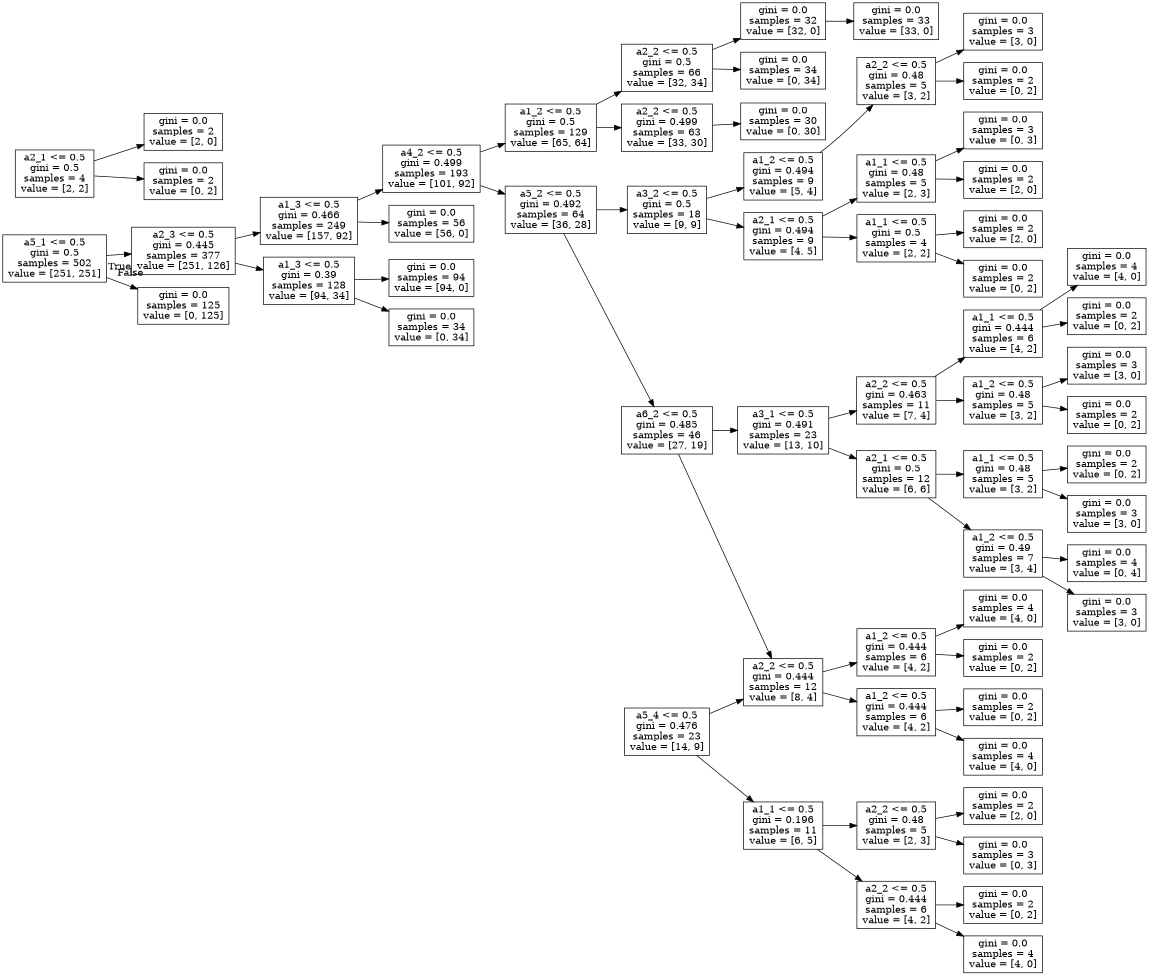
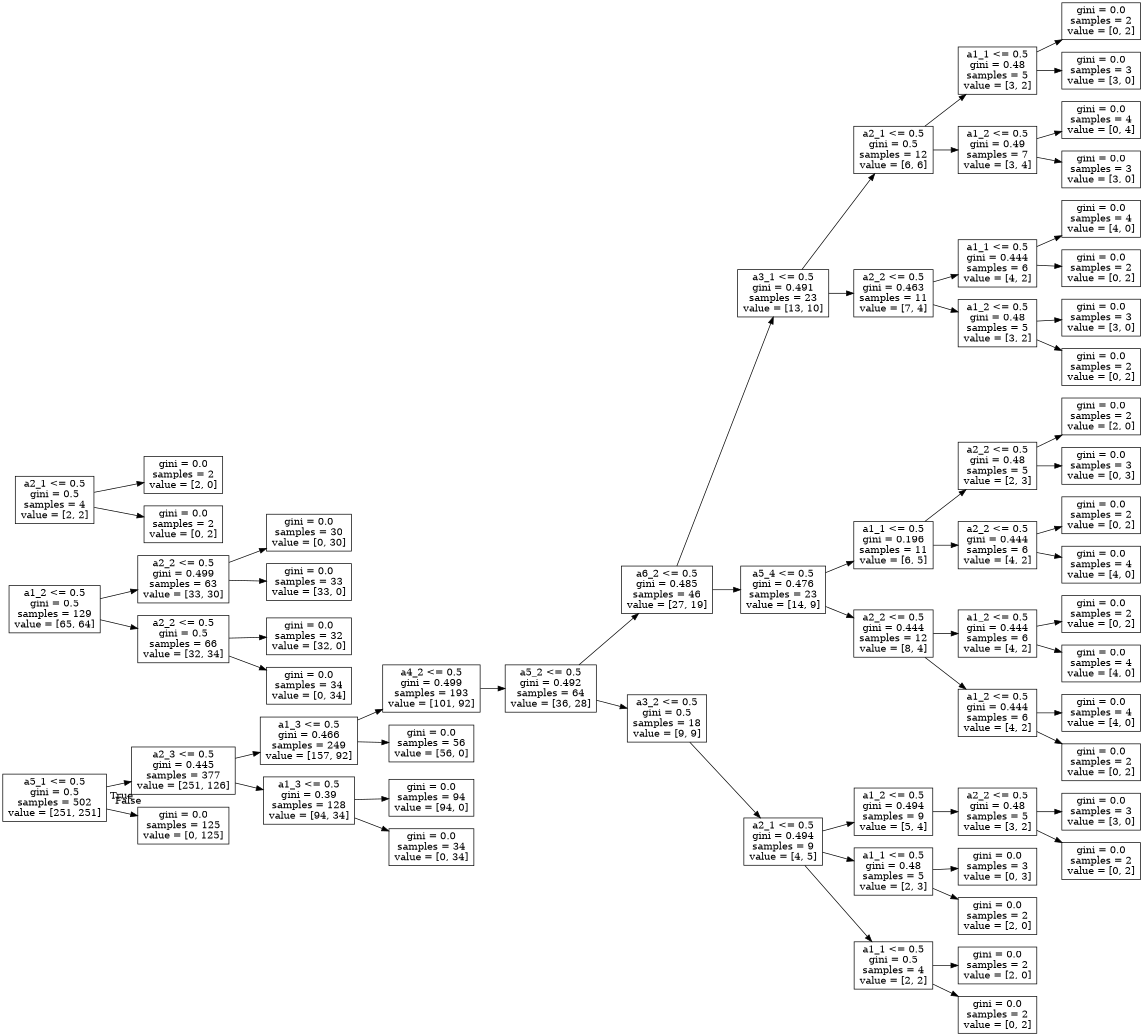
(836, 21) -> (244, 581)
(489, 149) -> none
(722, 194) -> (835, 828)
(724, 553) -> (723, 590)
